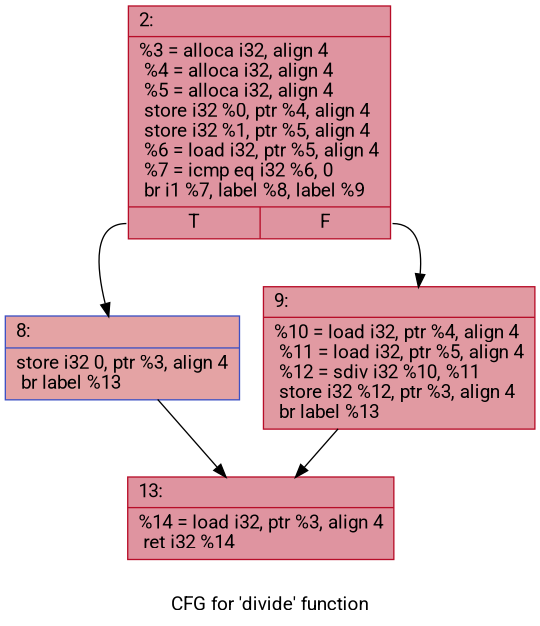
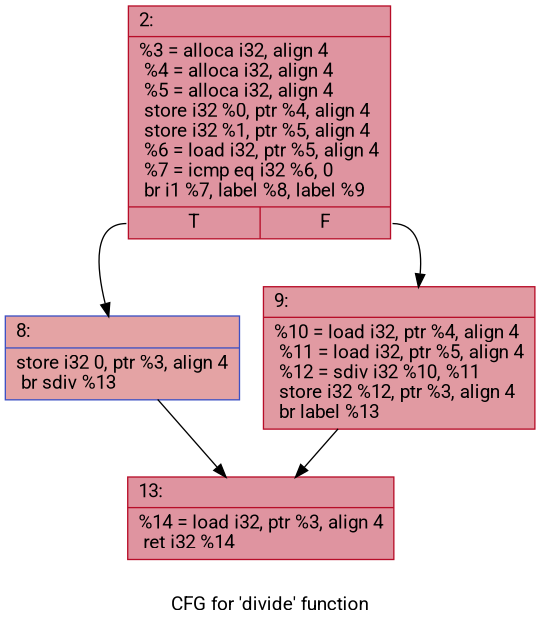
(69, 383) -> (67, 383)
